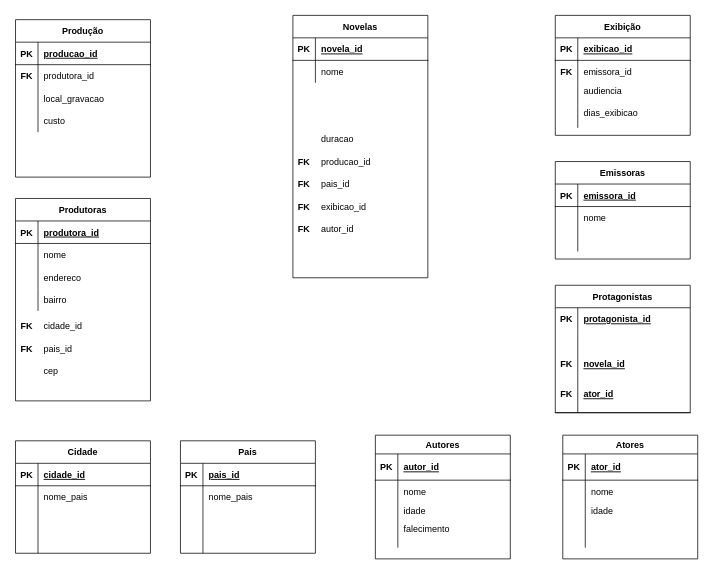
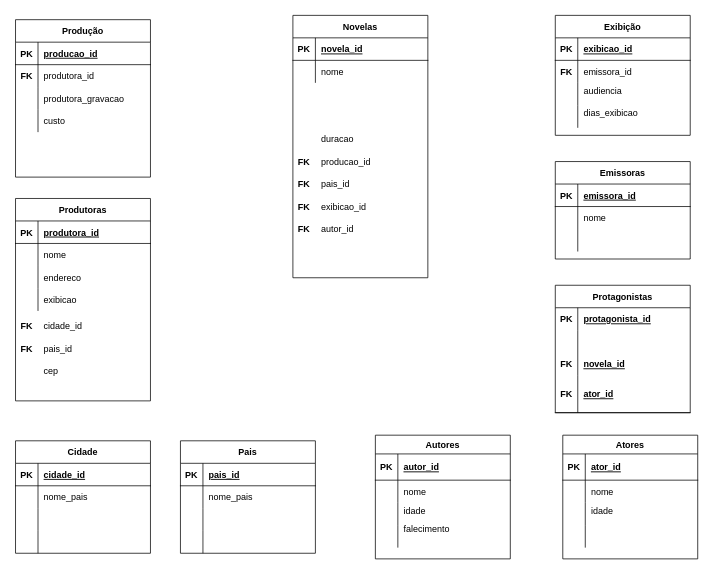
(76, 99) -> (89, 99)
(57, 300) -> (61, 300)
